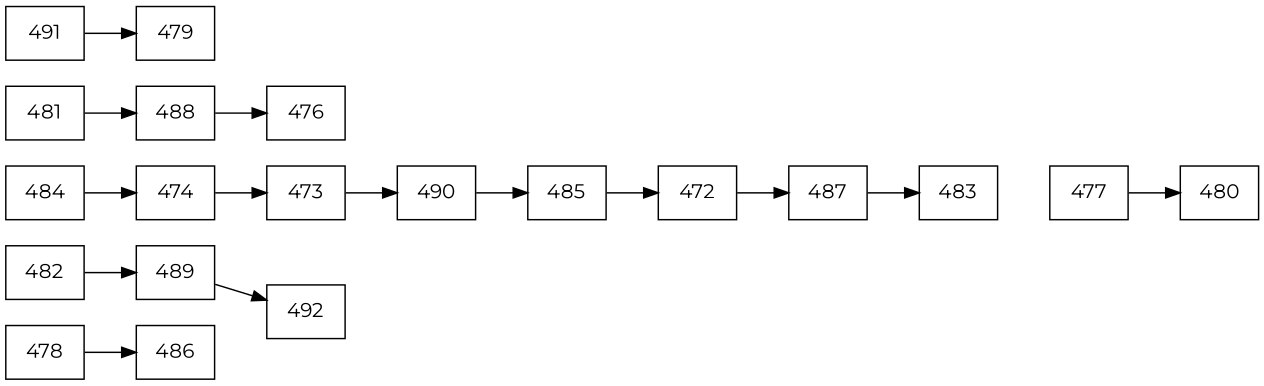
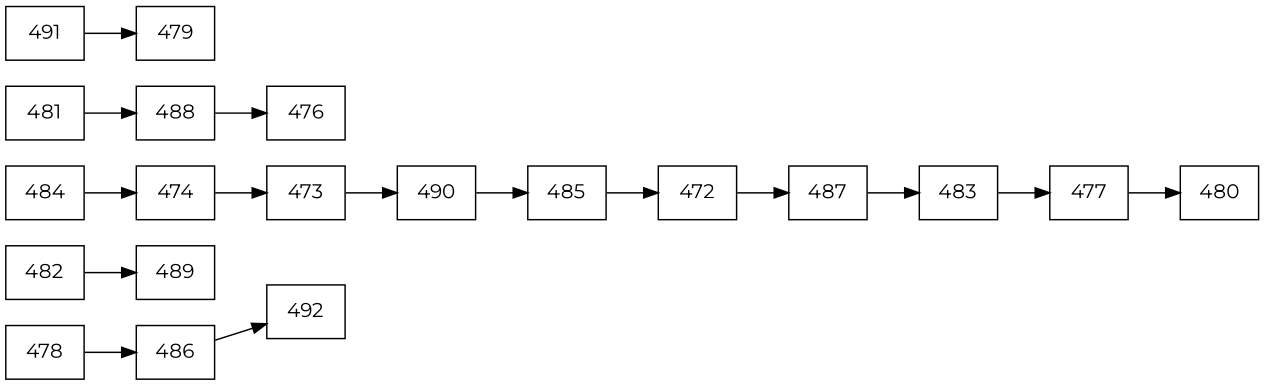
none -> (1017, 193)
(234, 290) -> (234, 334)
